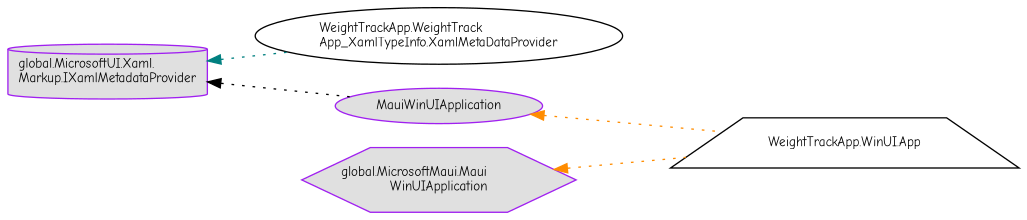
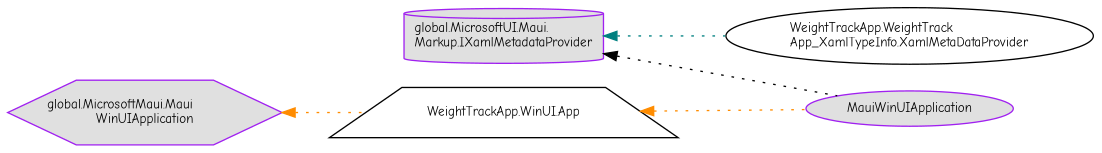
(108, 72) -> (504, 36)
(633, 124) -> (730, 110)
